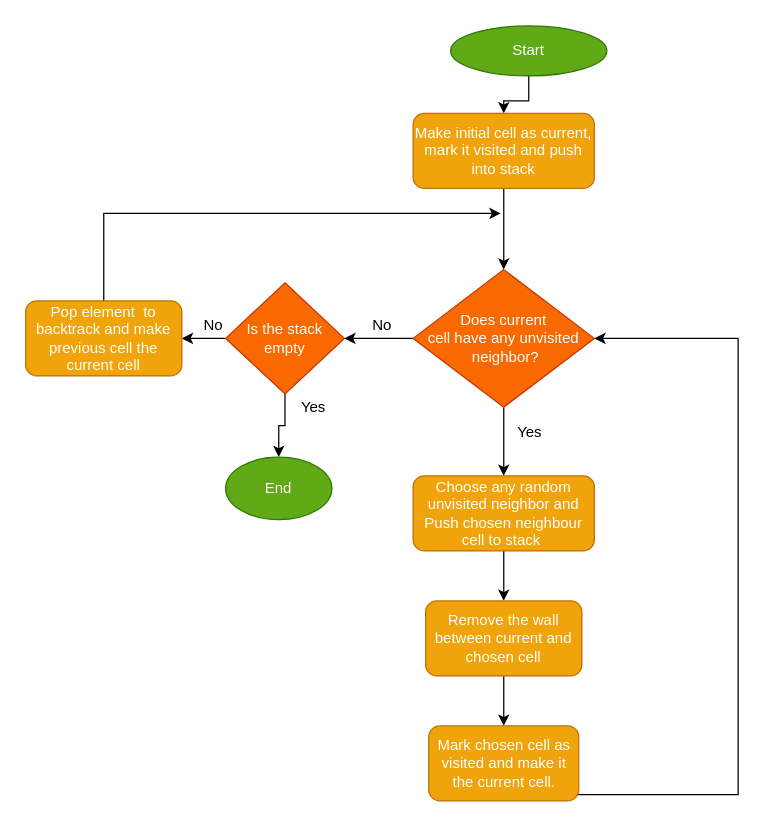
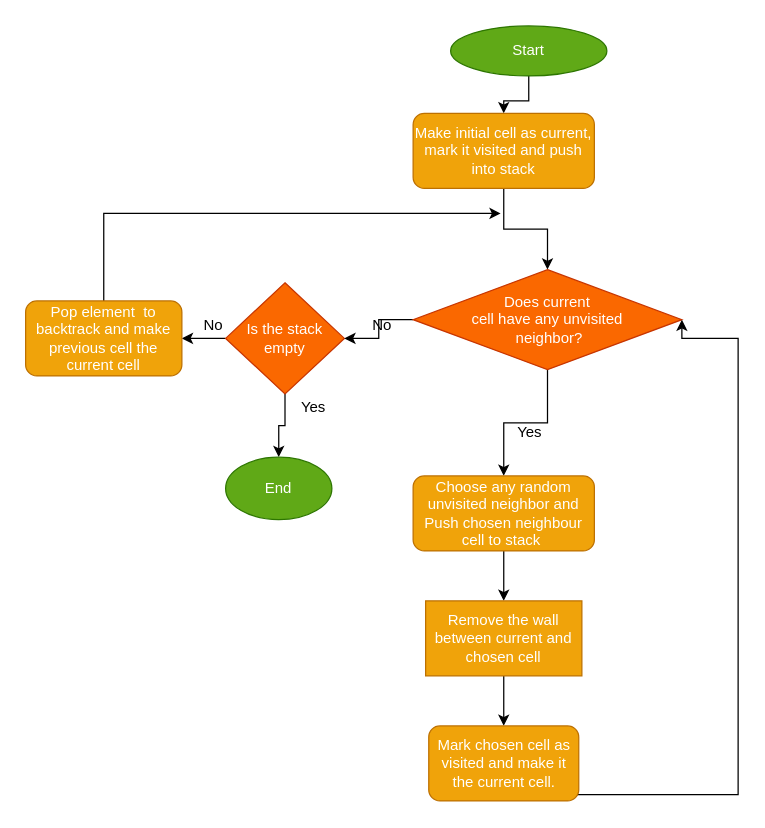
(504, 338) -> (548, 319)
(504, 638) -> (504, 638)
